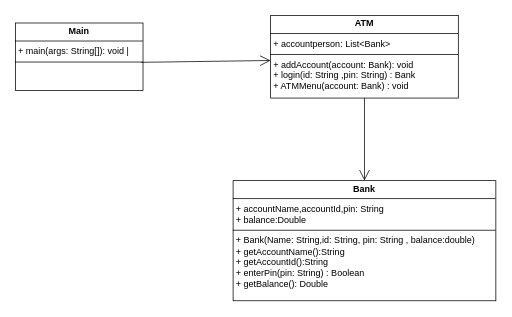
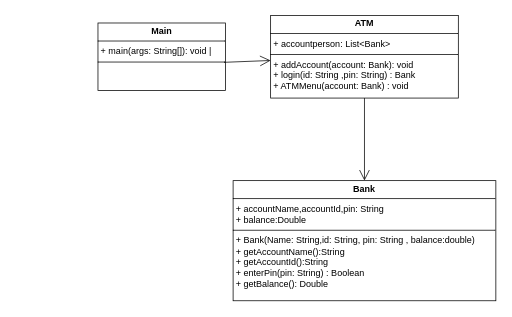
(79, 57) -> (162, 57)
